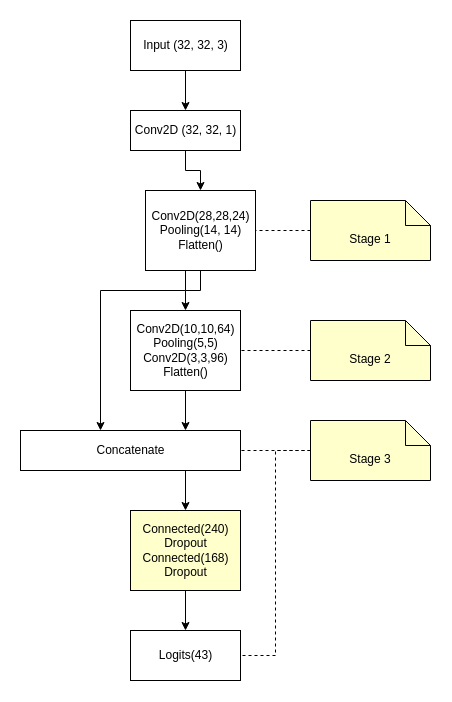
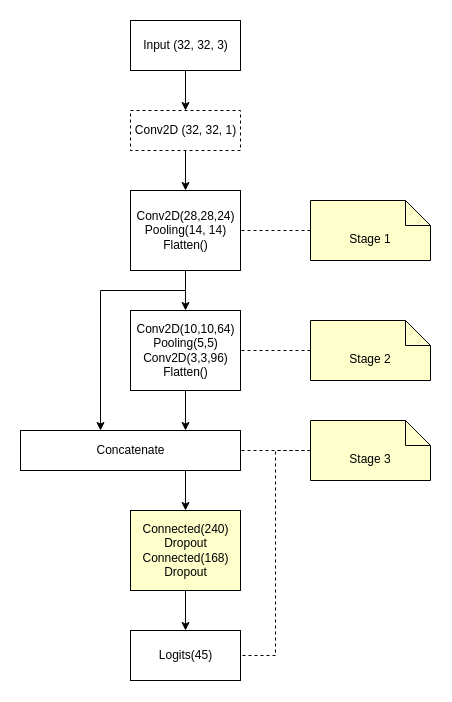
(186, 131) -> (186, 131)
(201, 231) -> (186, 231)
(186, 656) -> (186, 656)
